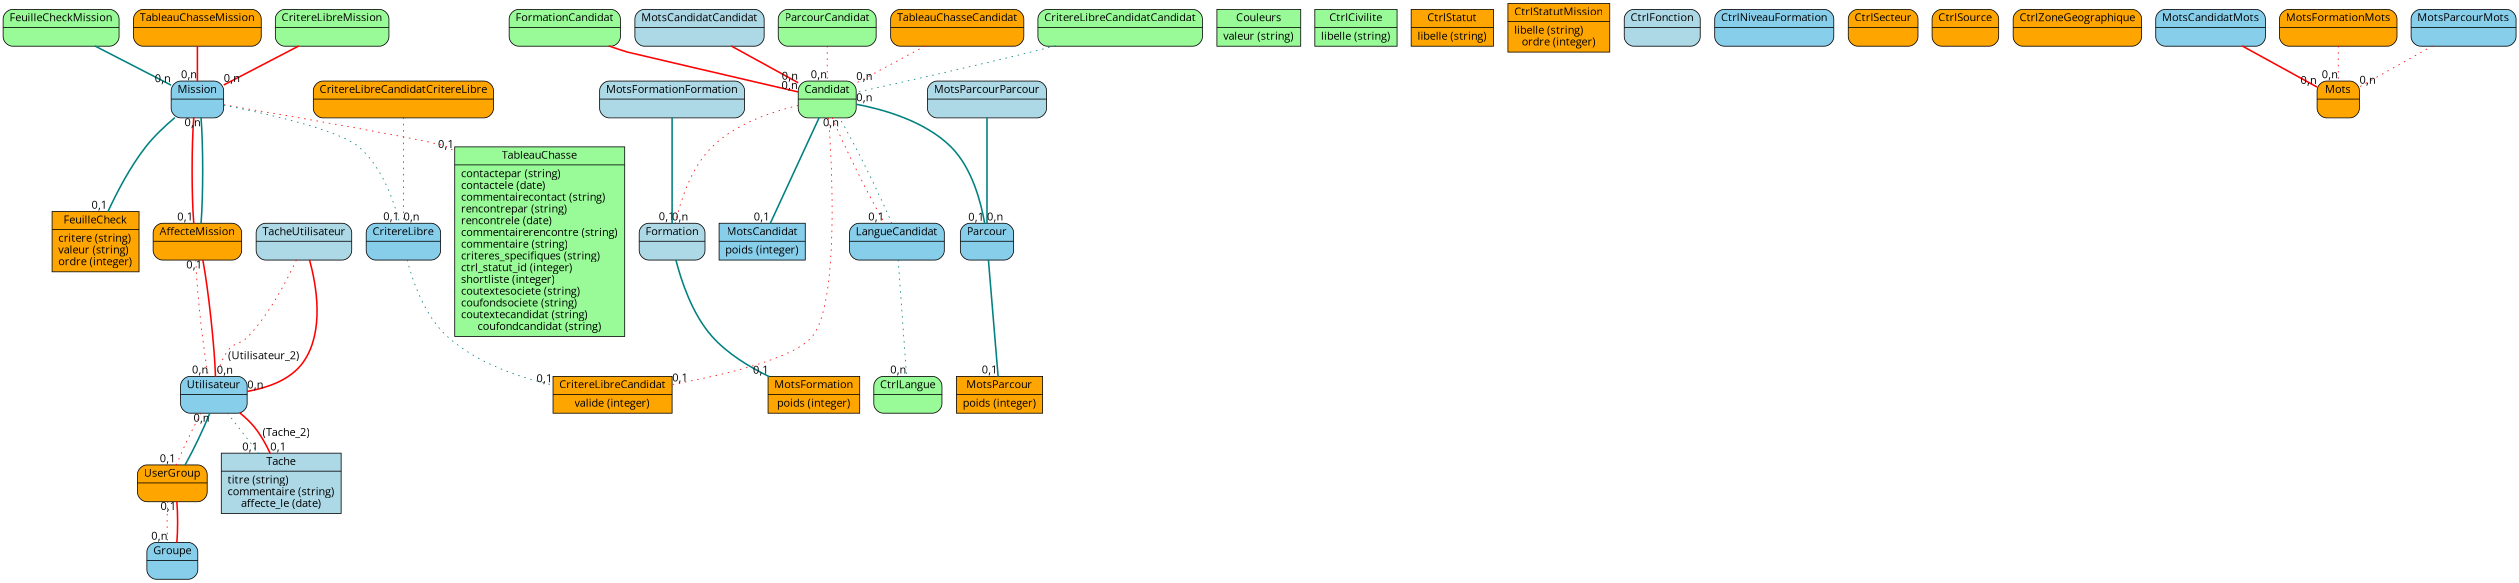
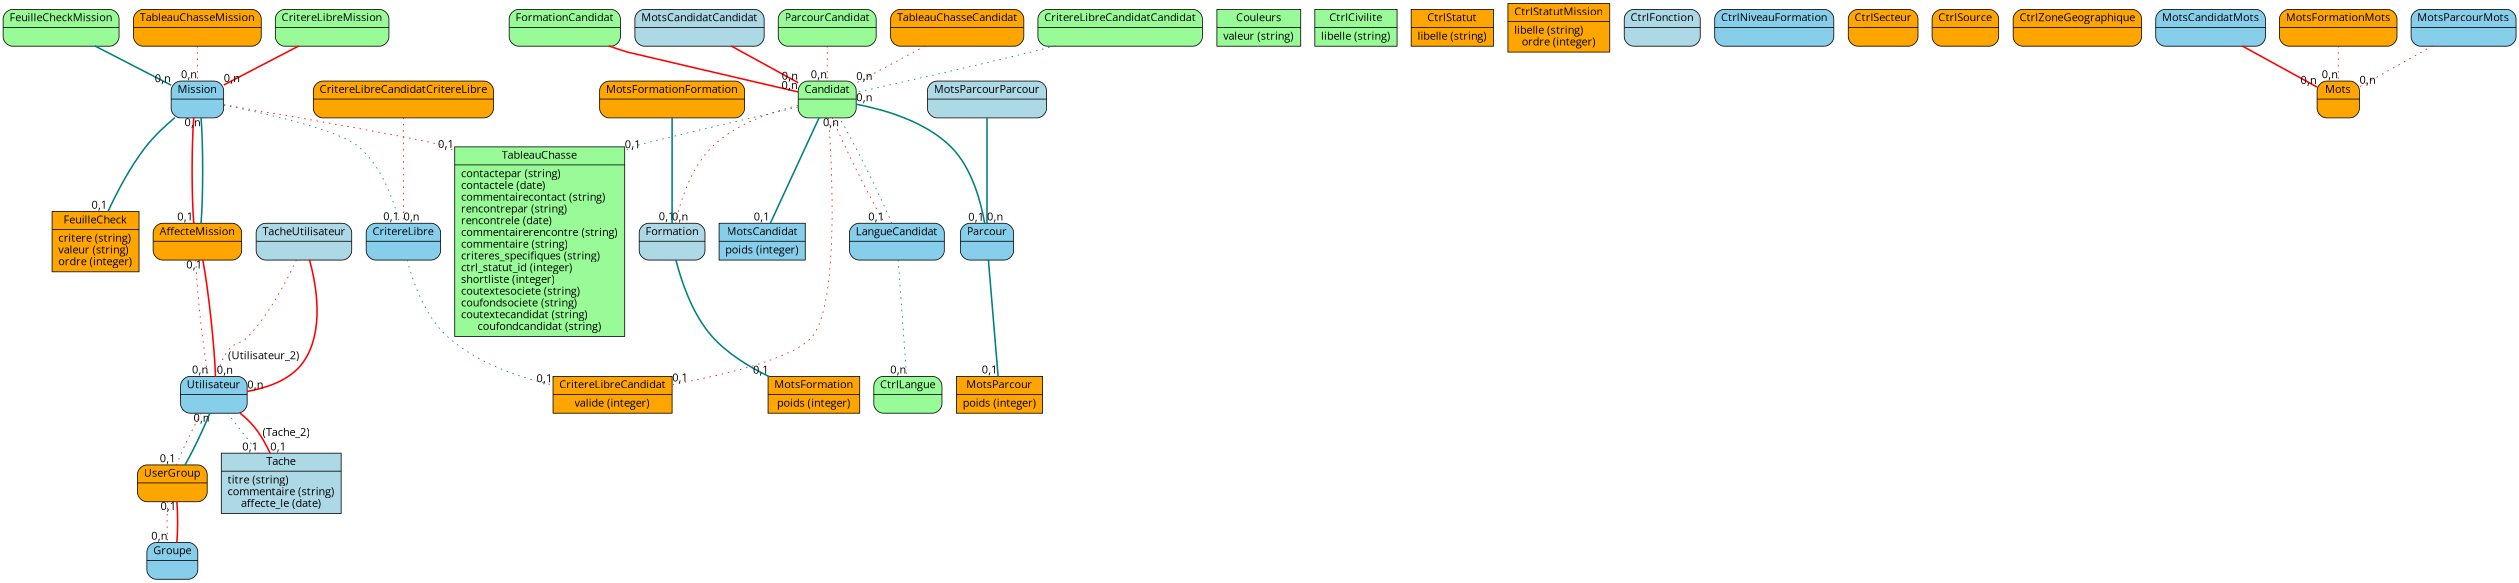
(197, 64) -> (197, 64)
(672, 99) -> (672, 99)
none -> (711, 127)
